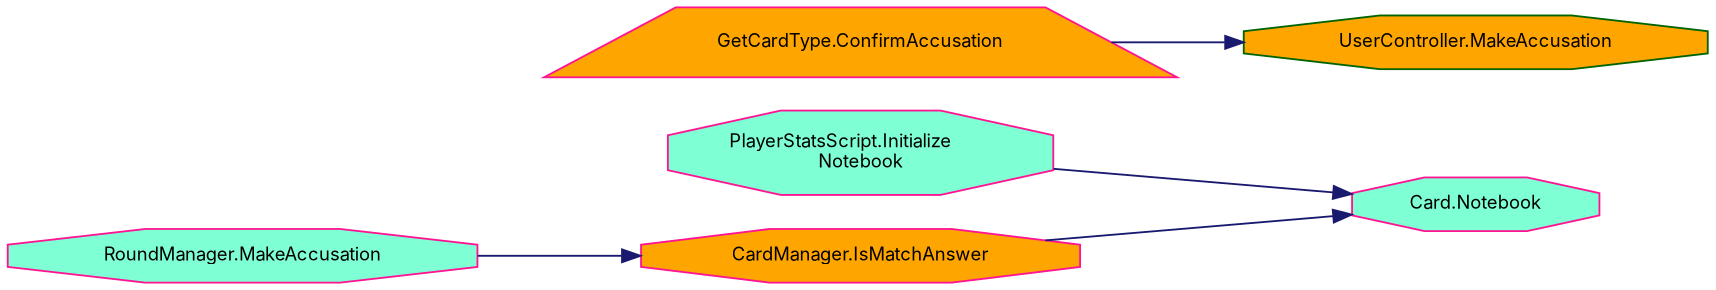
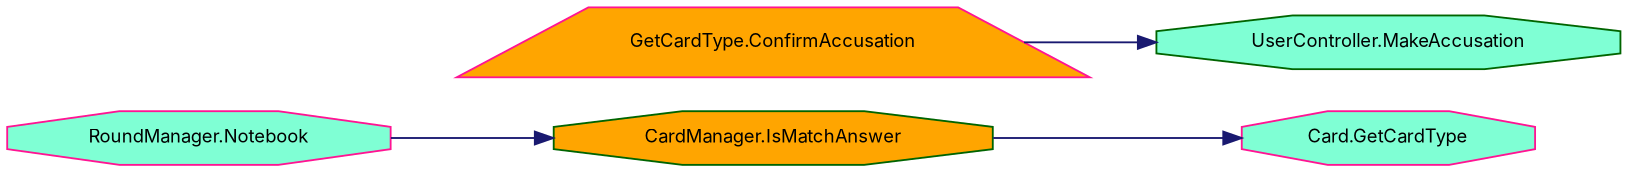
(1476, 42) -> (1388, 42)
(861, 153) -> none
(1476, 204) -> (1388, 138)
(243, 256) -> (199, 138)
(861, 256) -> (773, 138)
